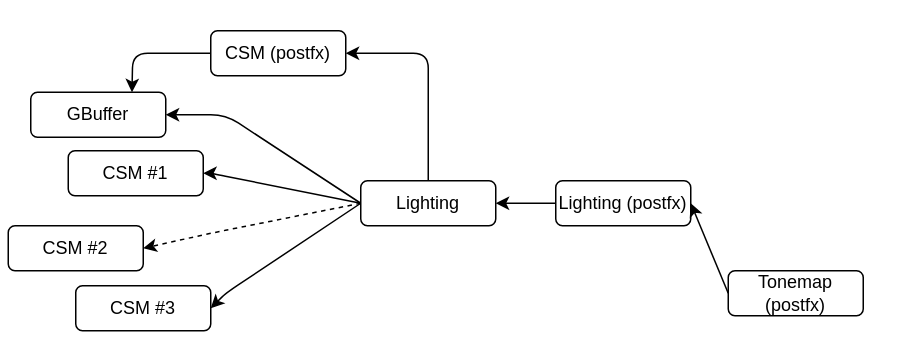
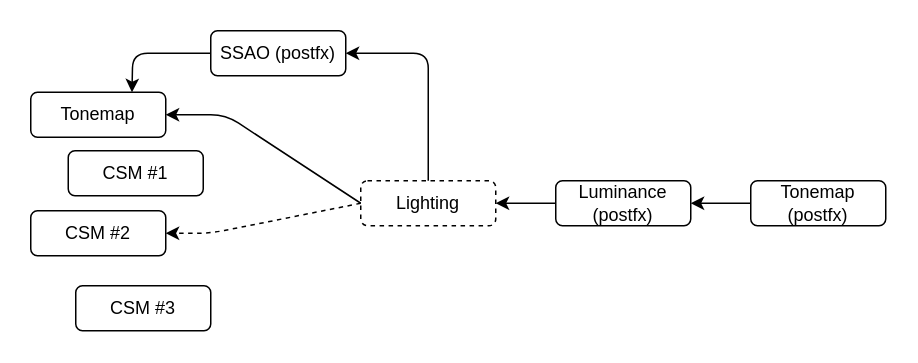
(278, 53) -> (278, 53)
(98, 115) -> (98, 115)
(287, 188) -> none
(428, 203) -> (428, 203)
(623, 203) -> (623, 203)
(76, 248) -> (98, 233)
(292, 249) -> none
(796, 293) -> (818, 203)
